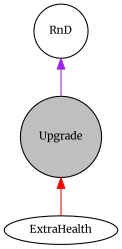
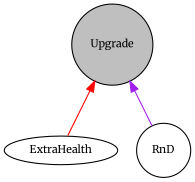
(61, 83) -> (143, 108)
